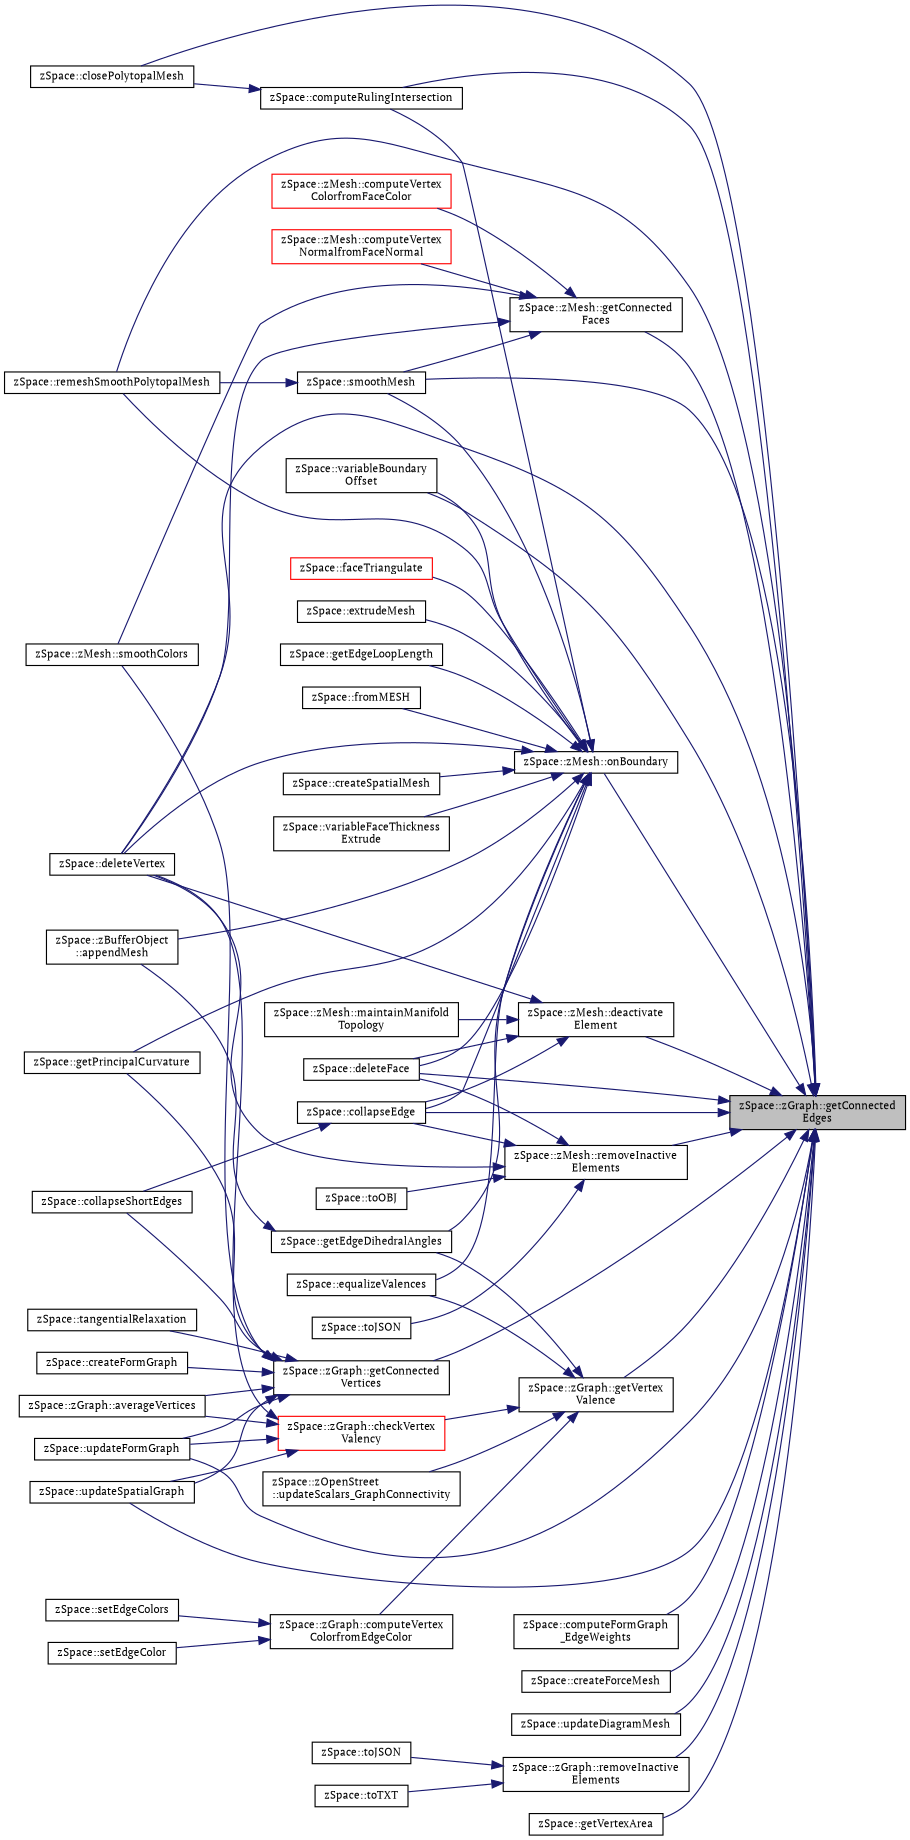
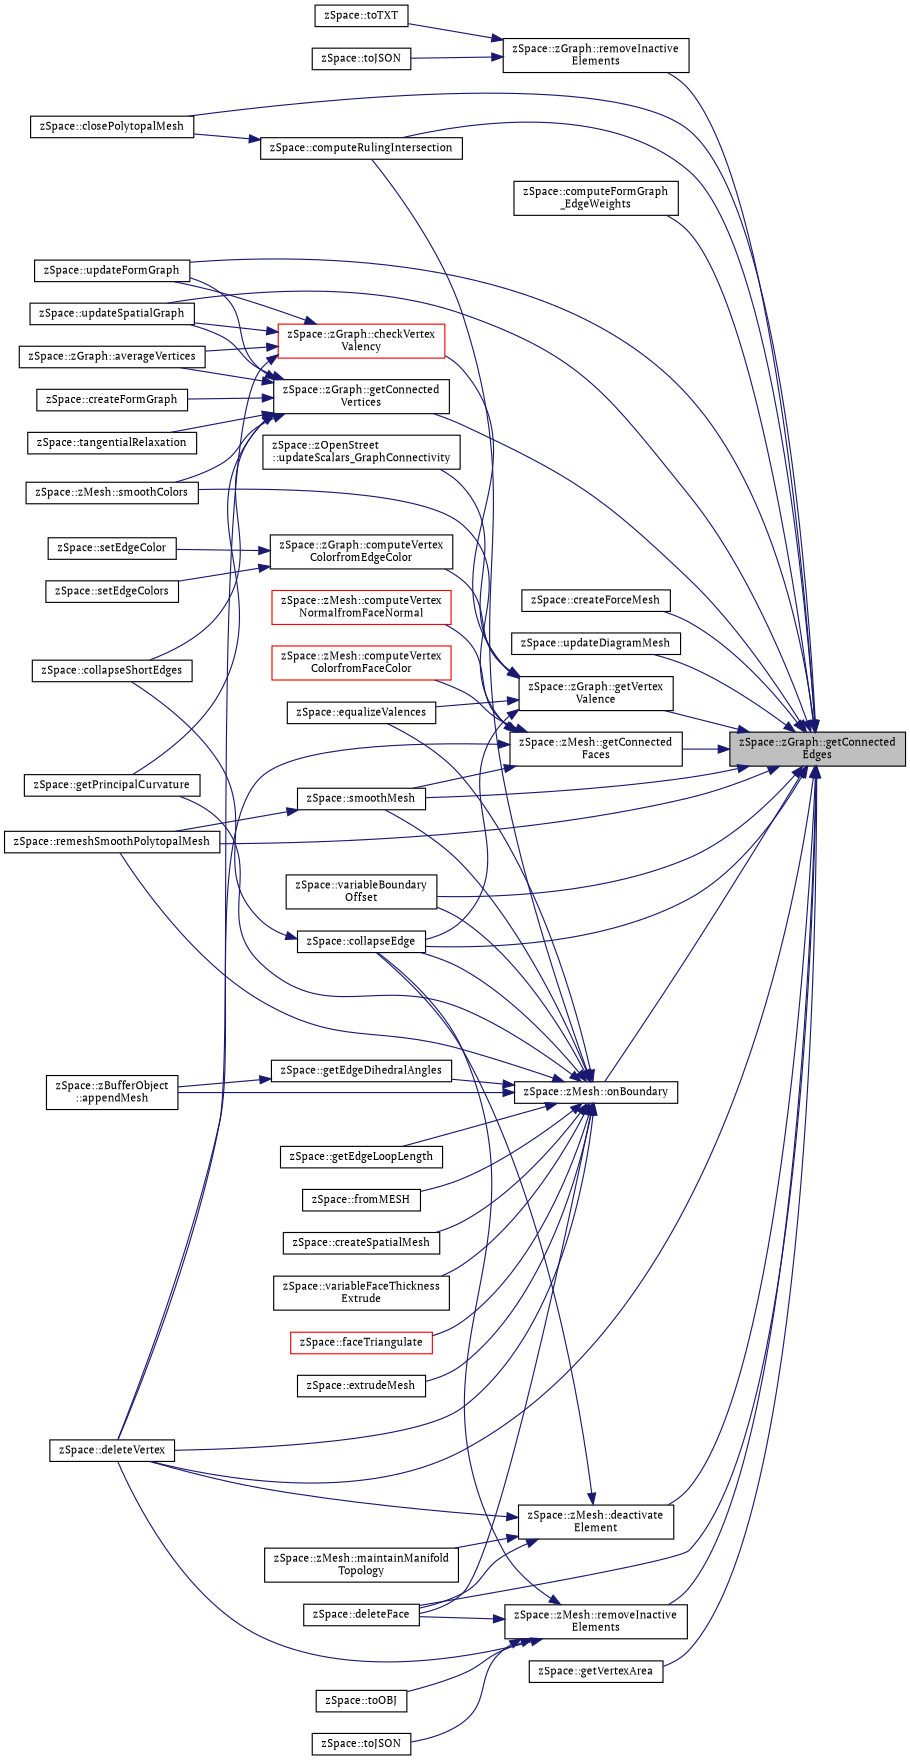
(514, 1301) -> (486, 838)
